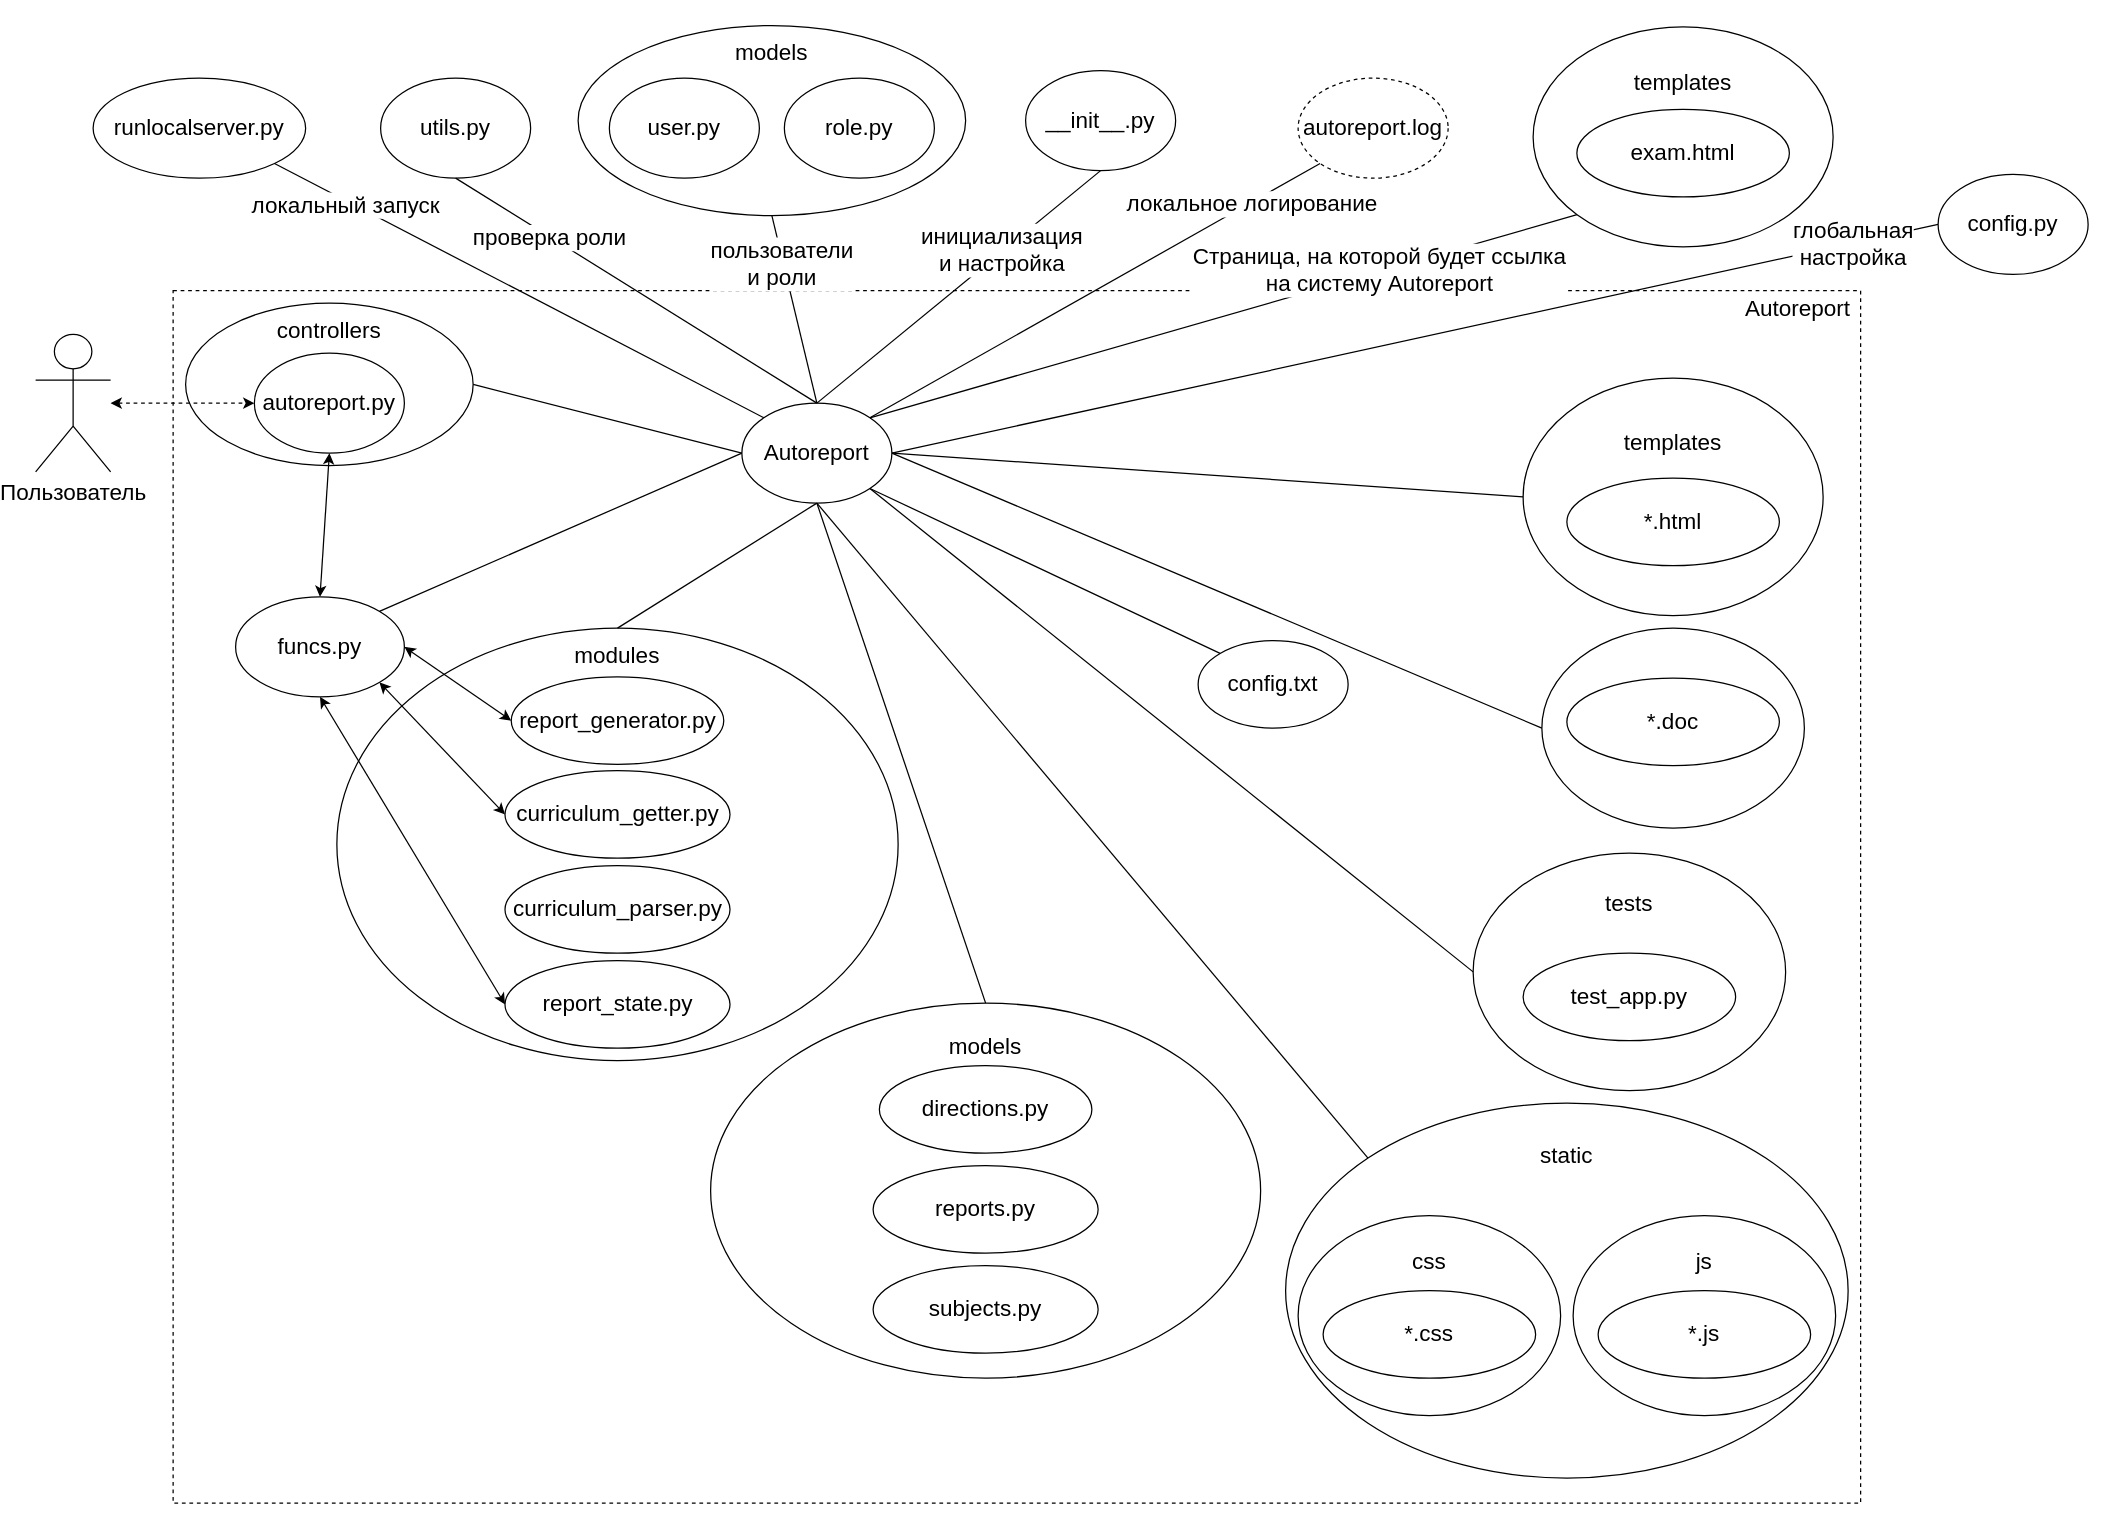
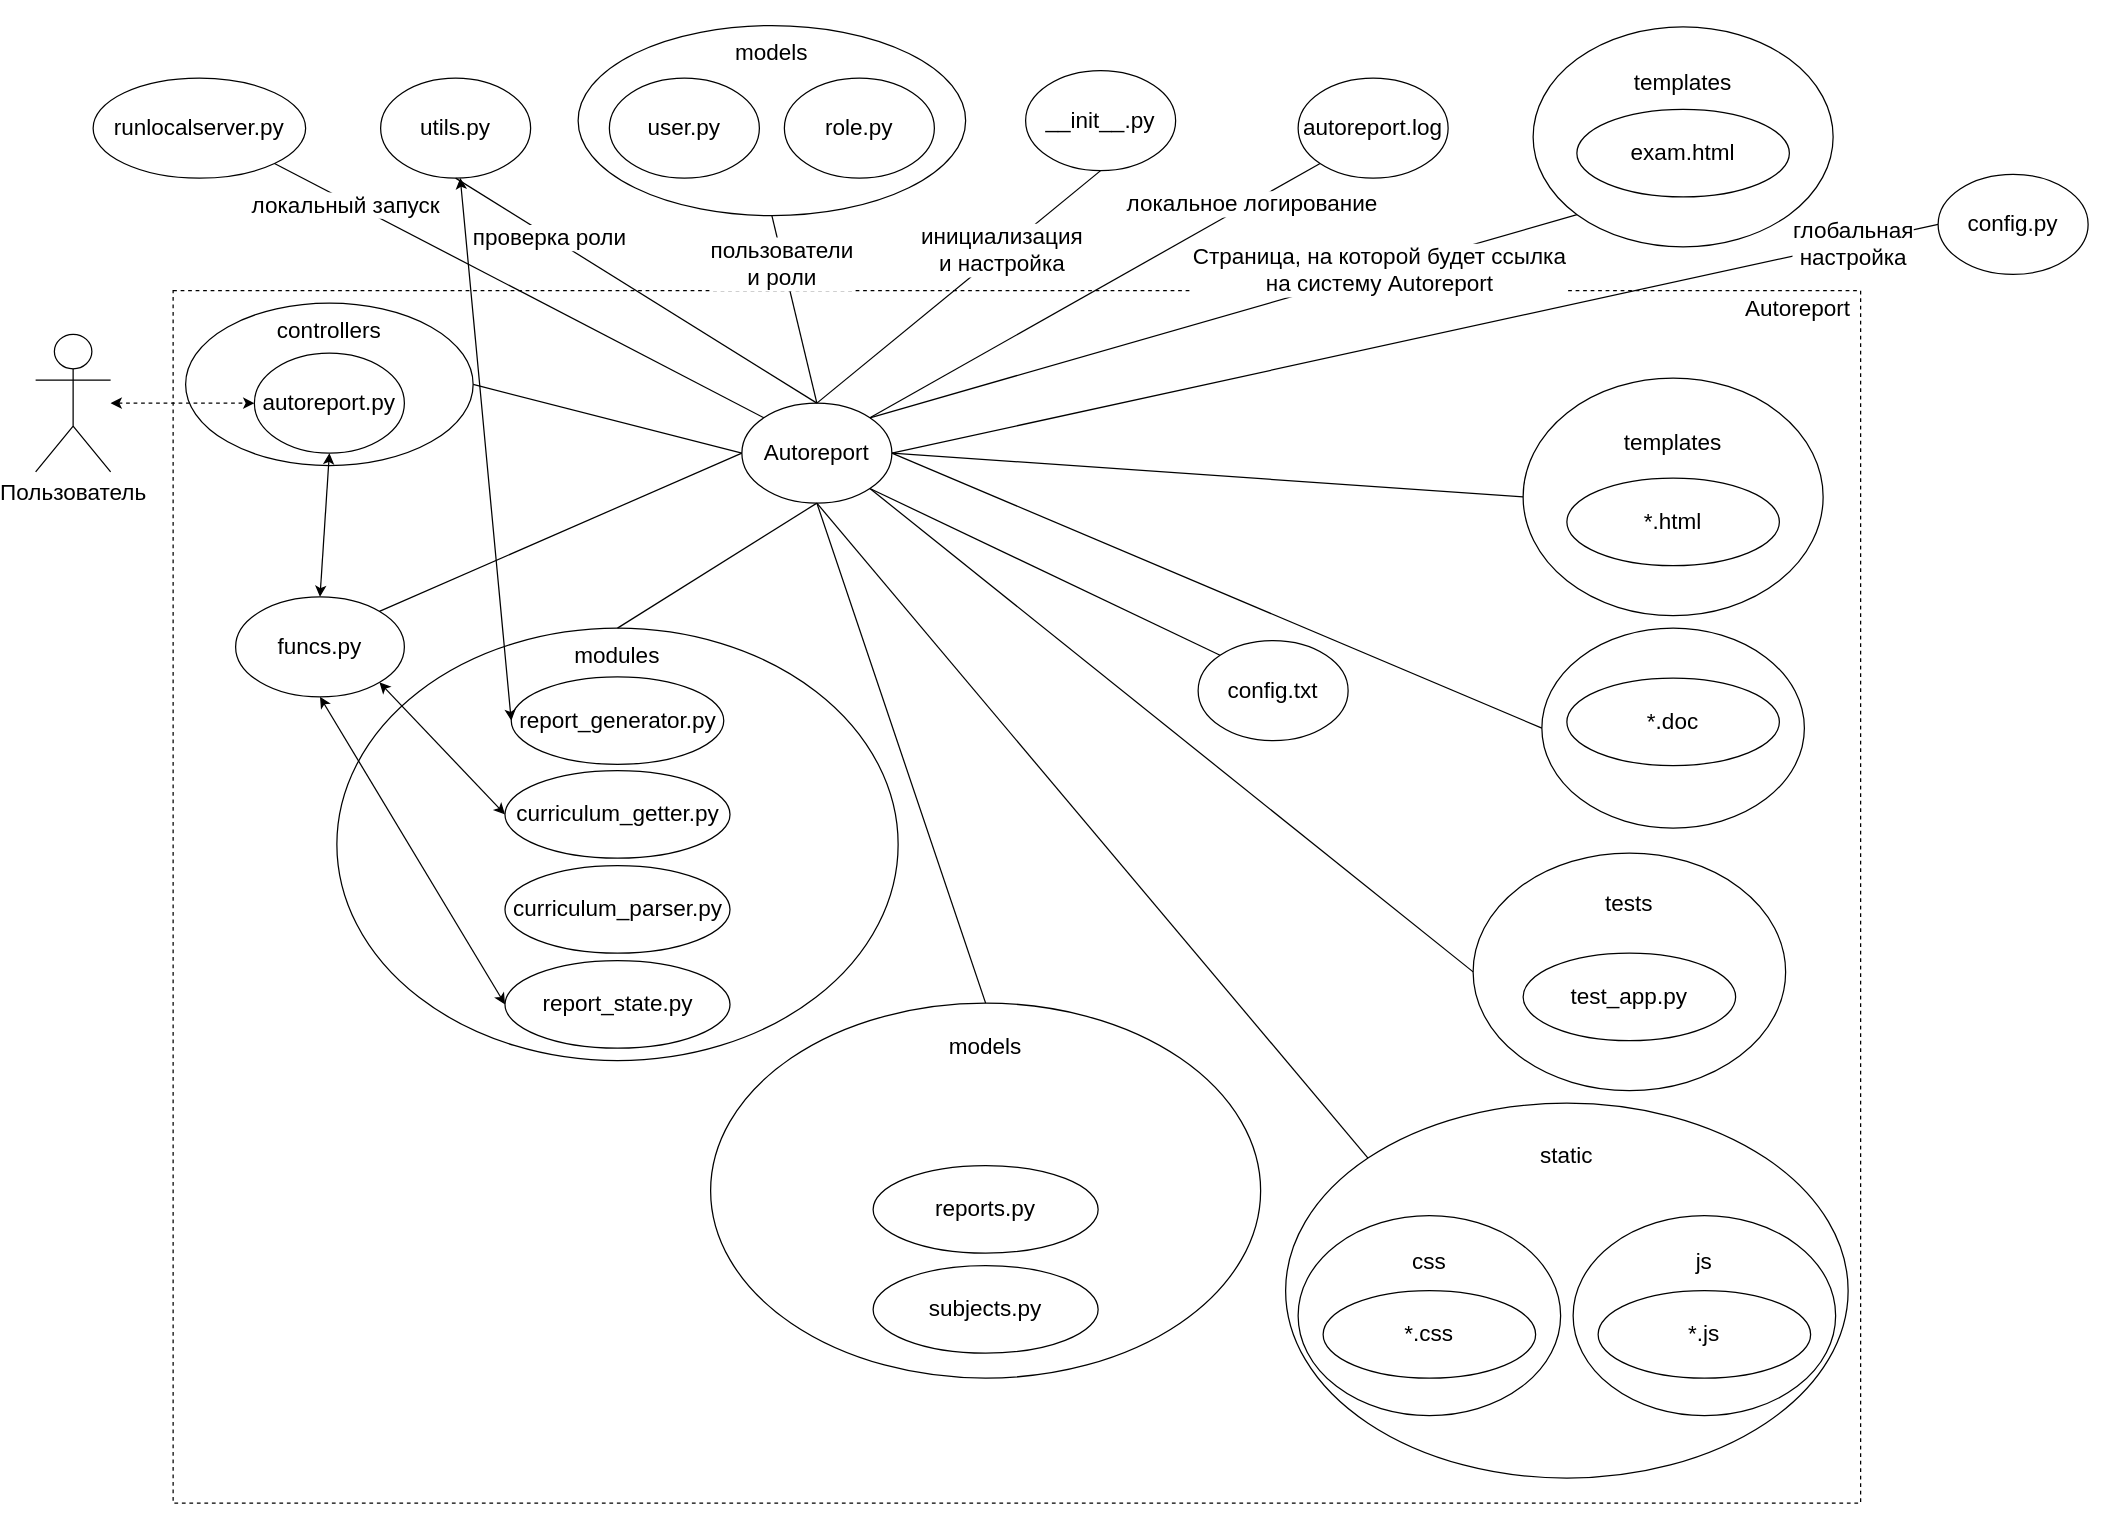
(1373, 128) -> (1373, 128)
(458, 684) -> (486, 450)
(1273, 684) -> (1273, 691)
(986, 1109) -> none
